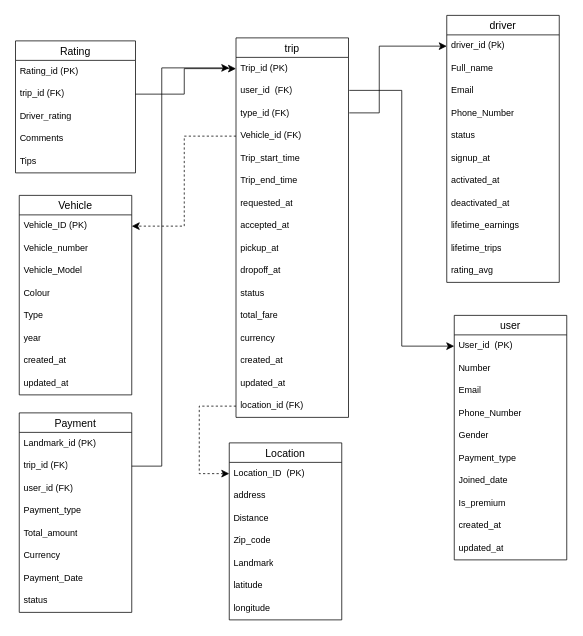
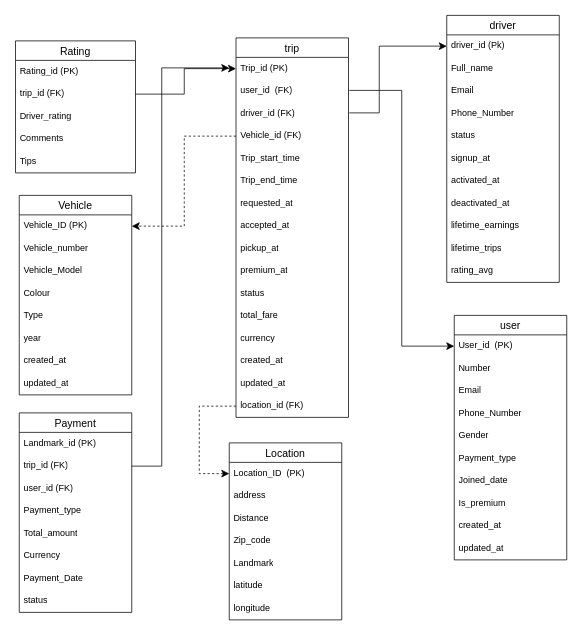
(268, 113) -> (272, 113)
(266, 271) -> (264, 271)
